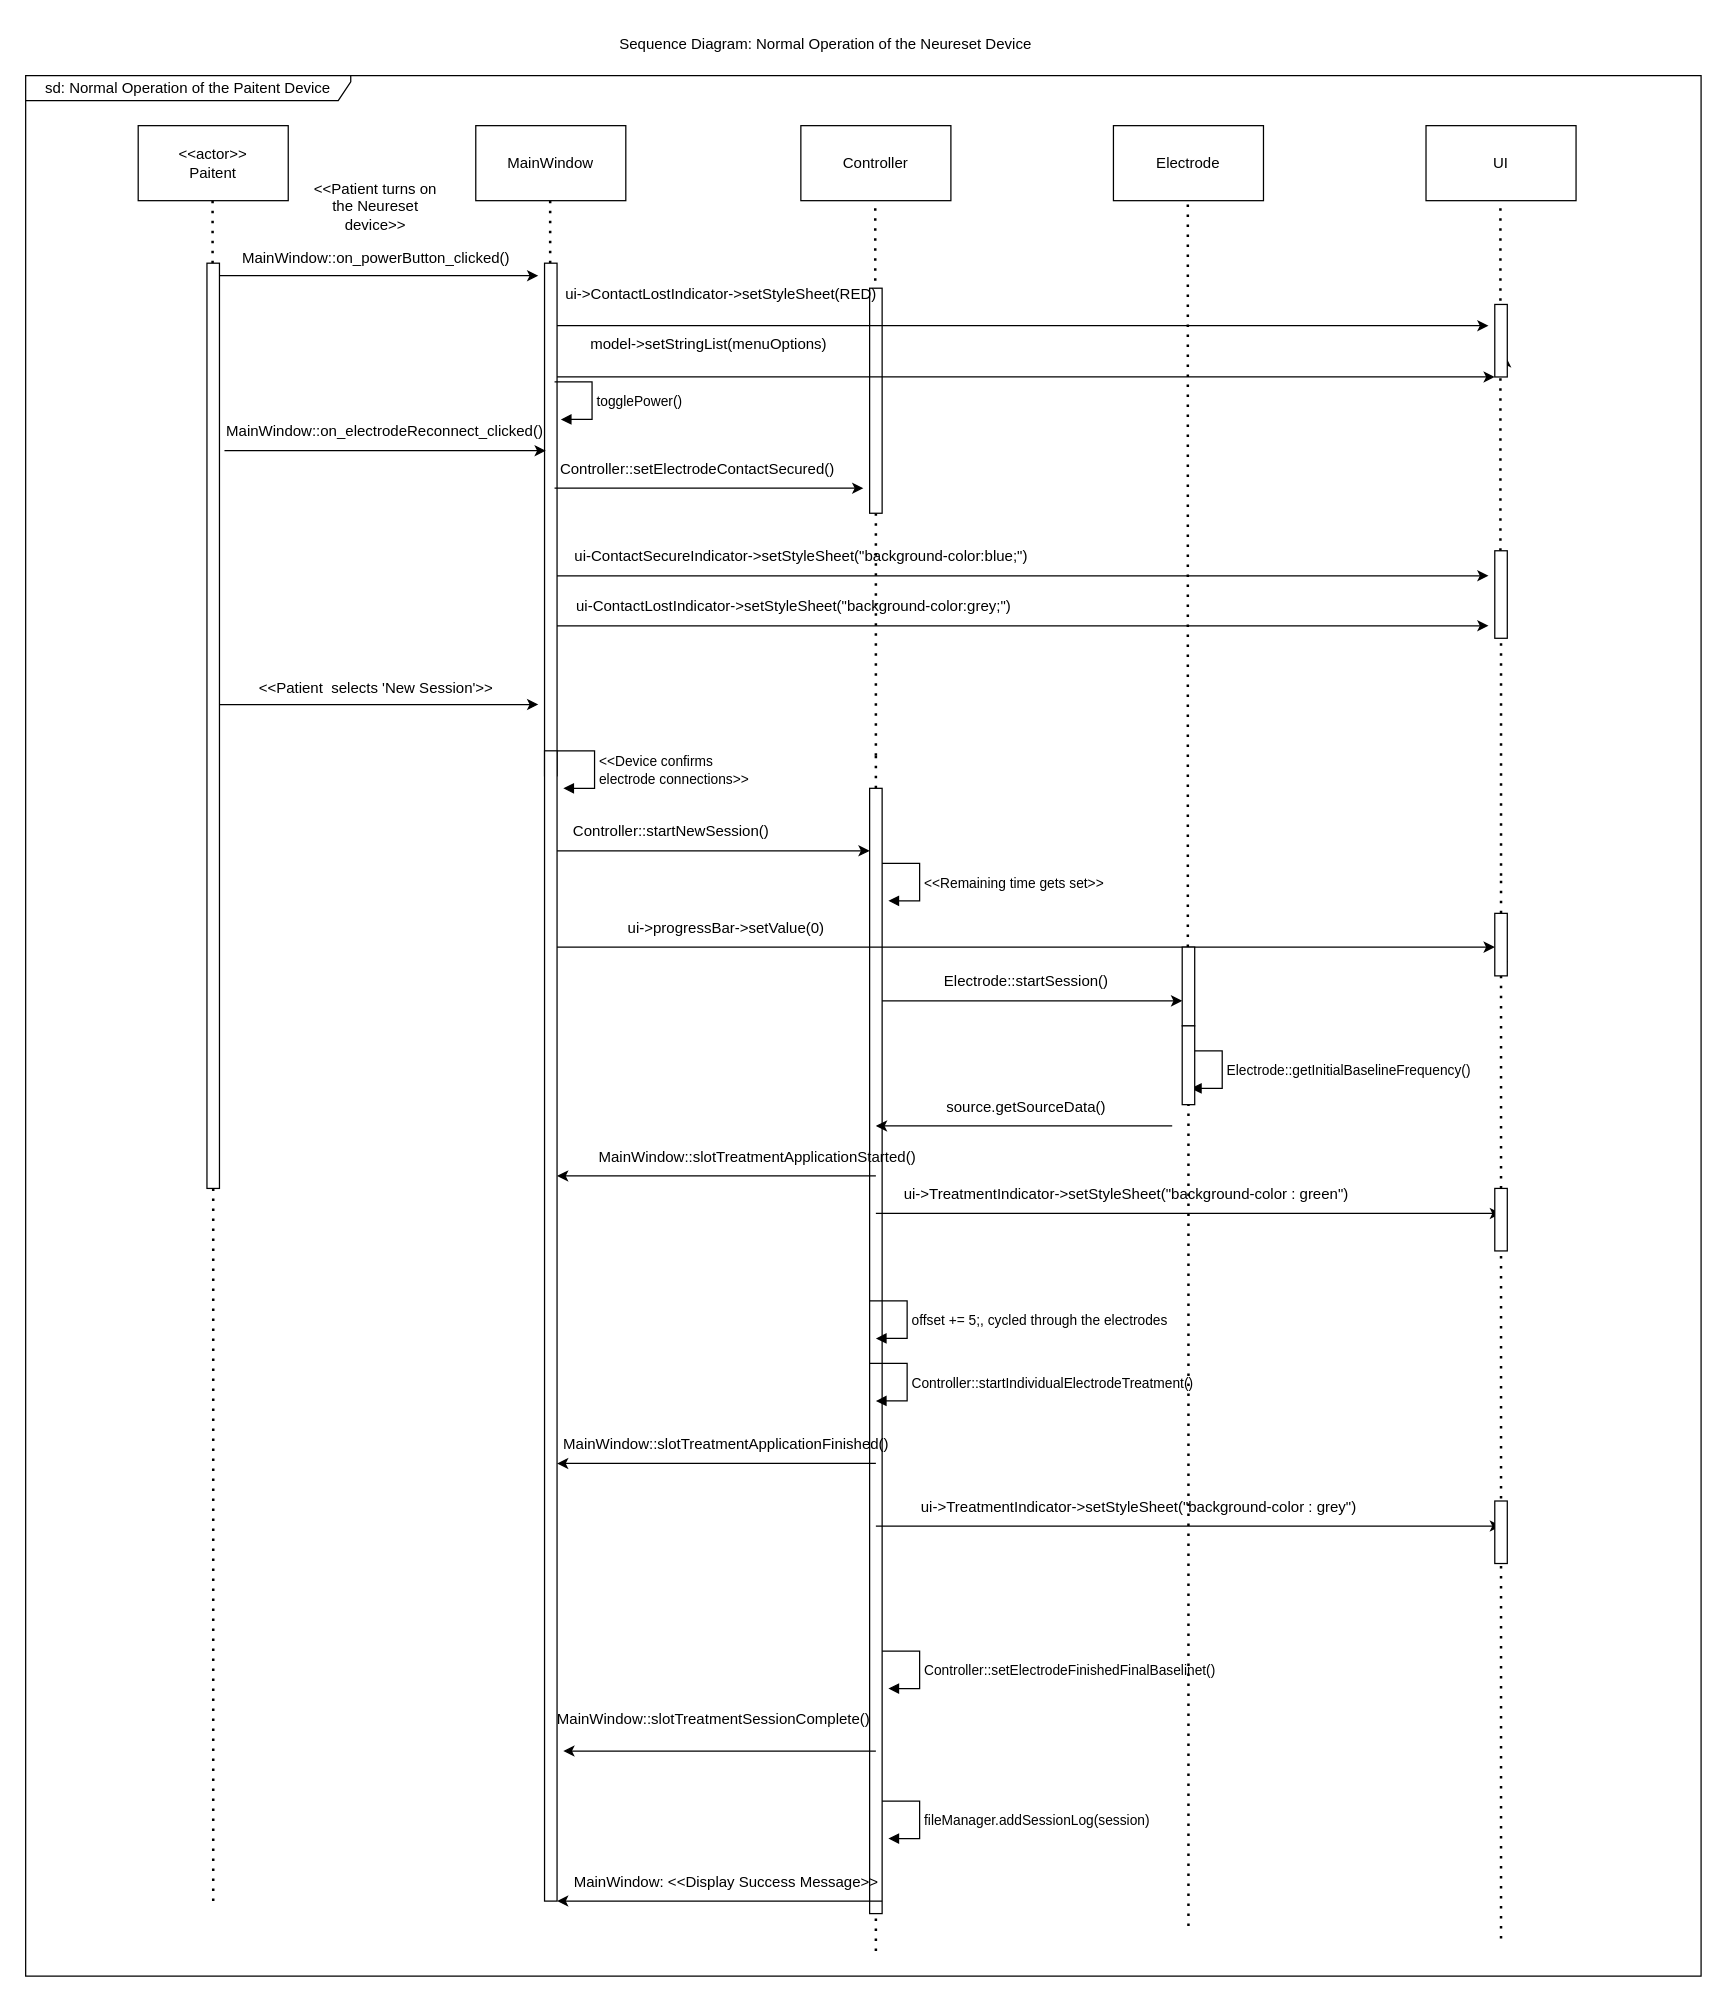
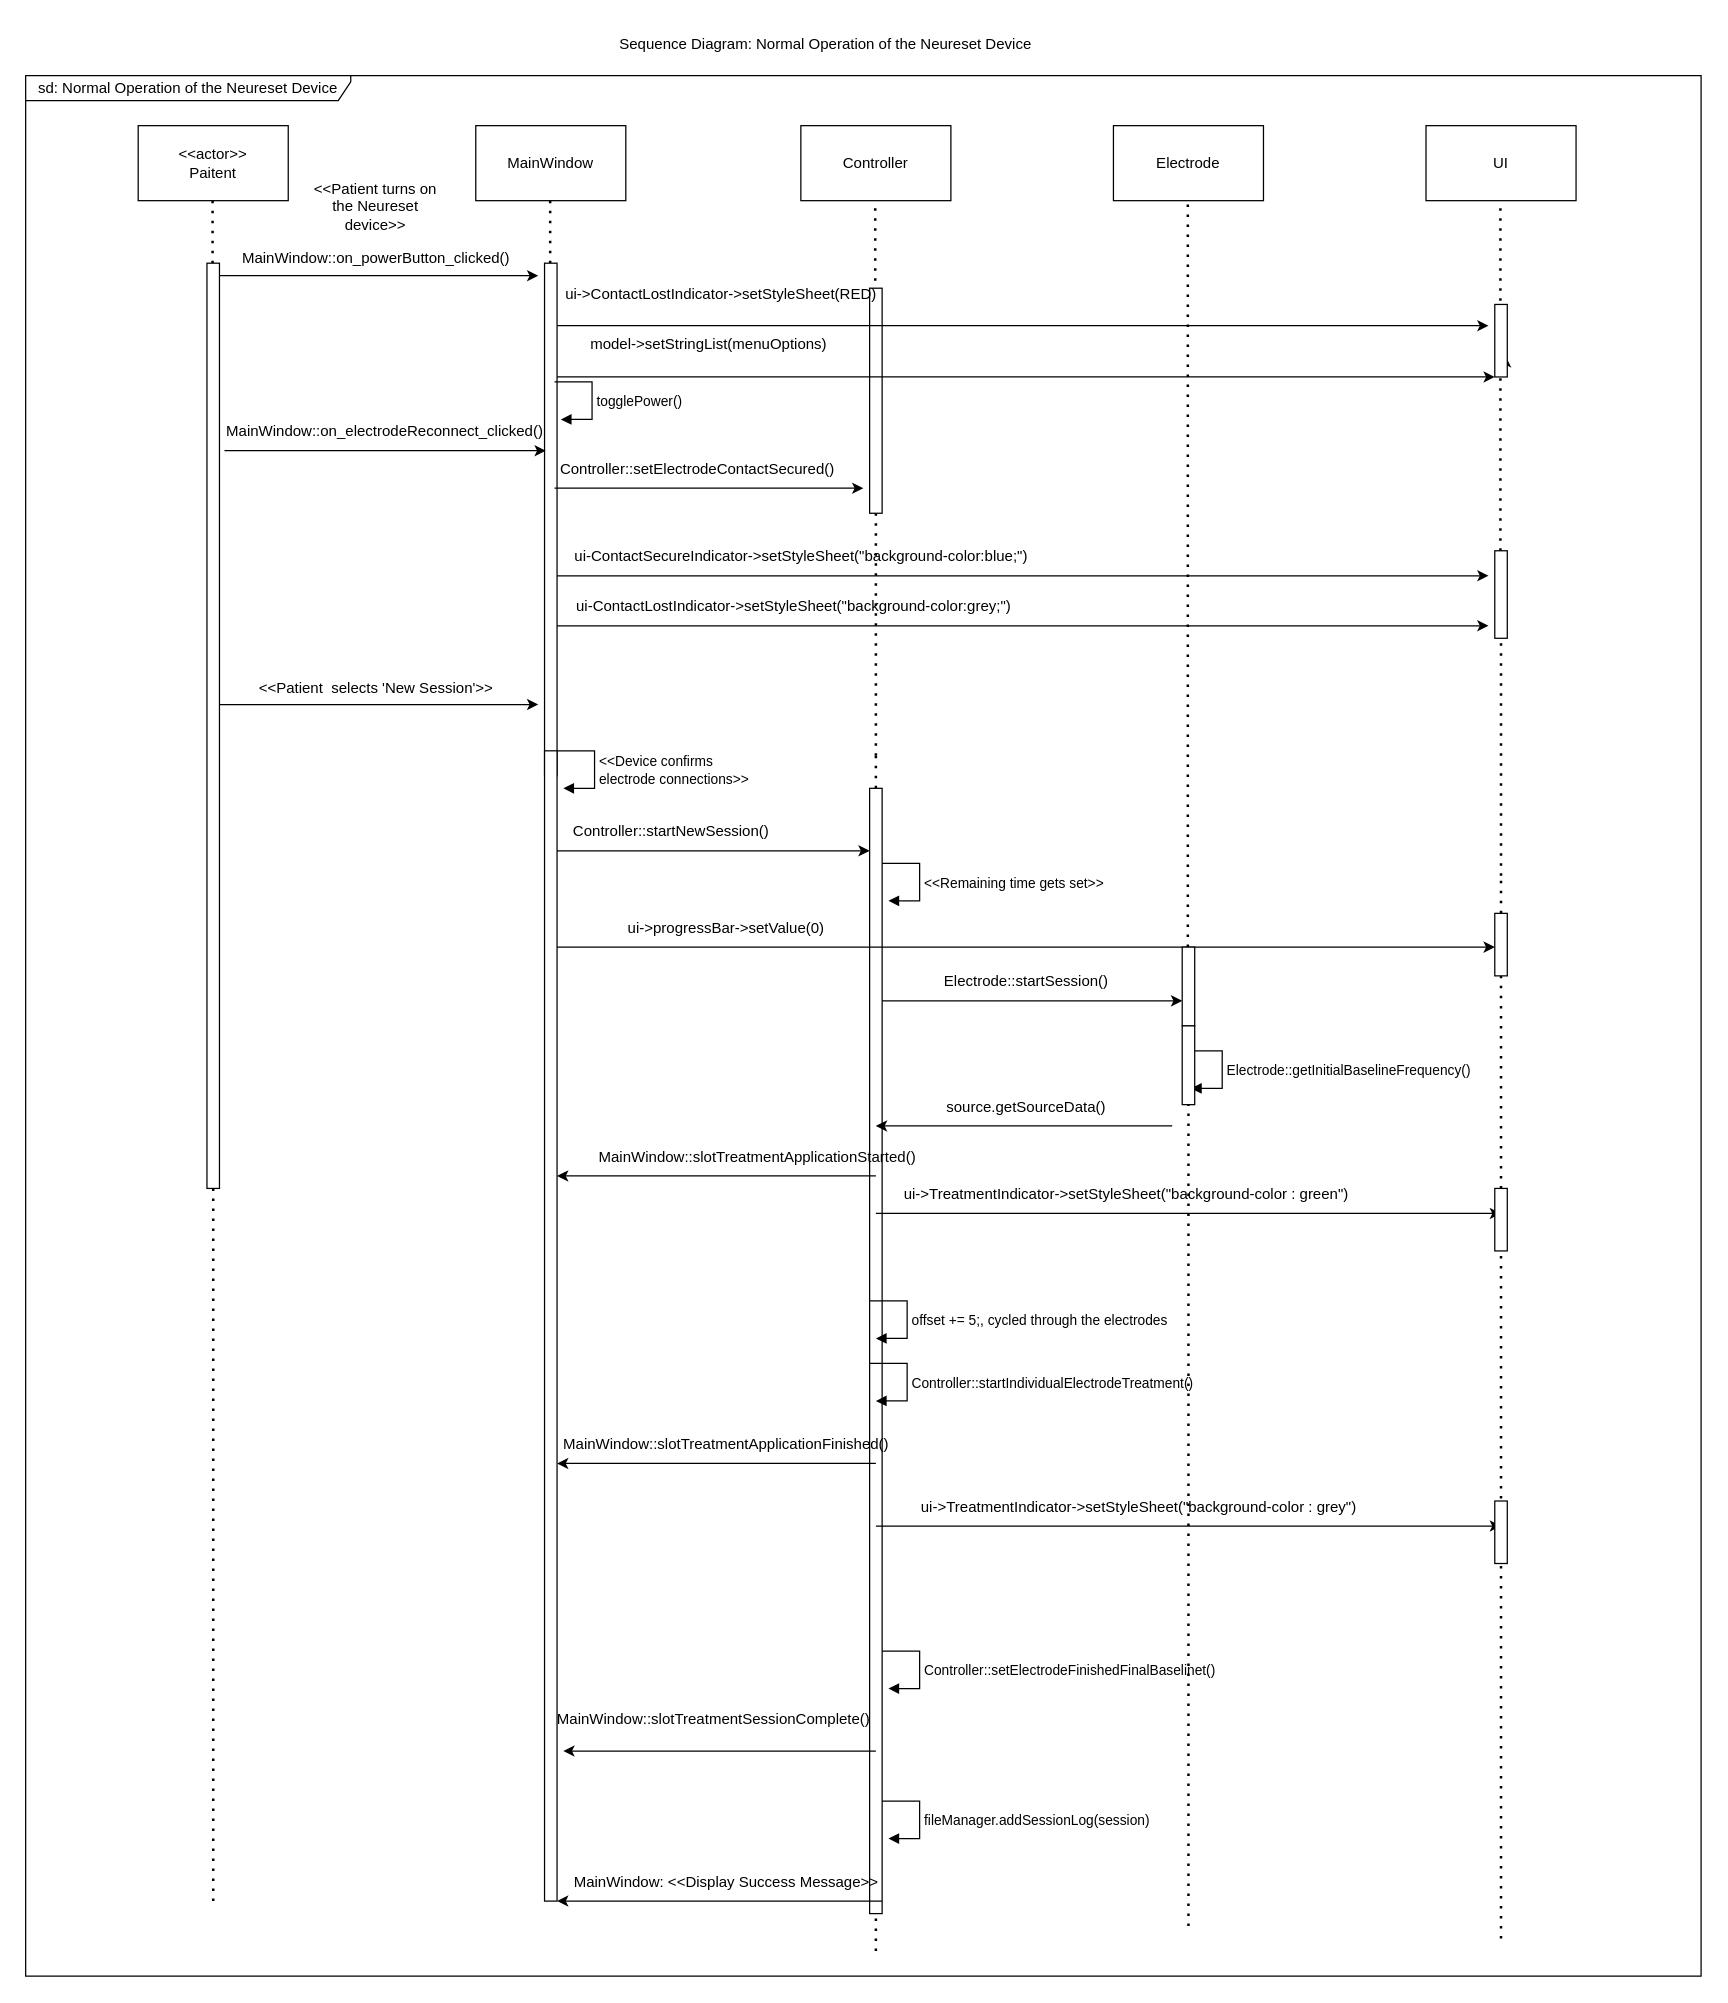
(188, 88) -> (188, 88)
